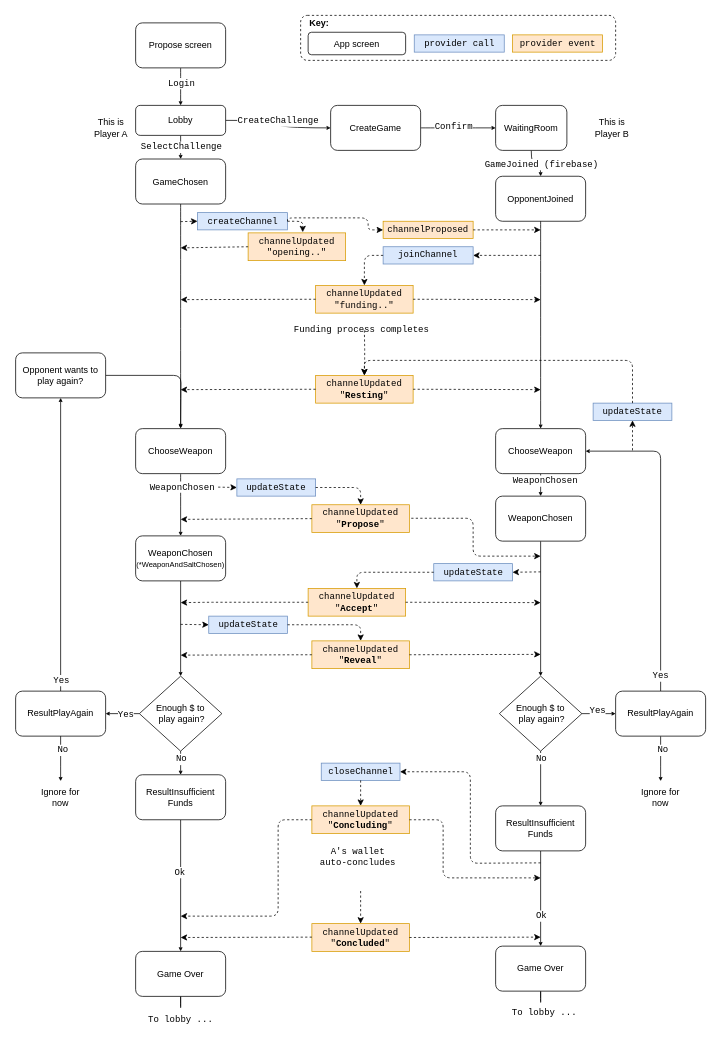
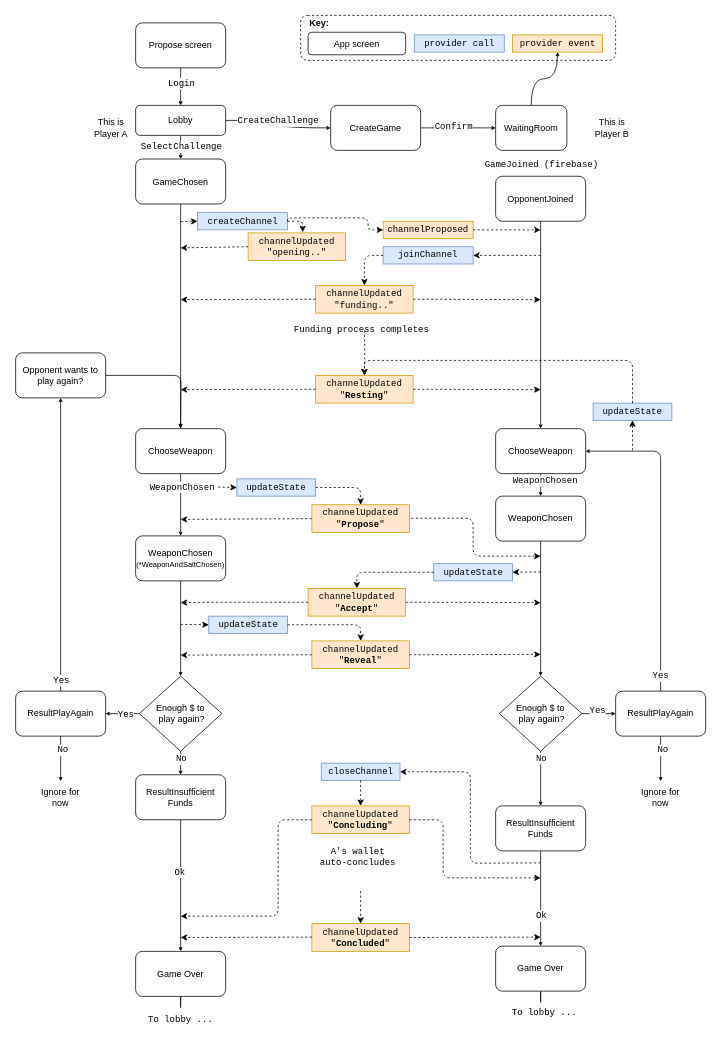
(531, 155) -> (542, 79)
